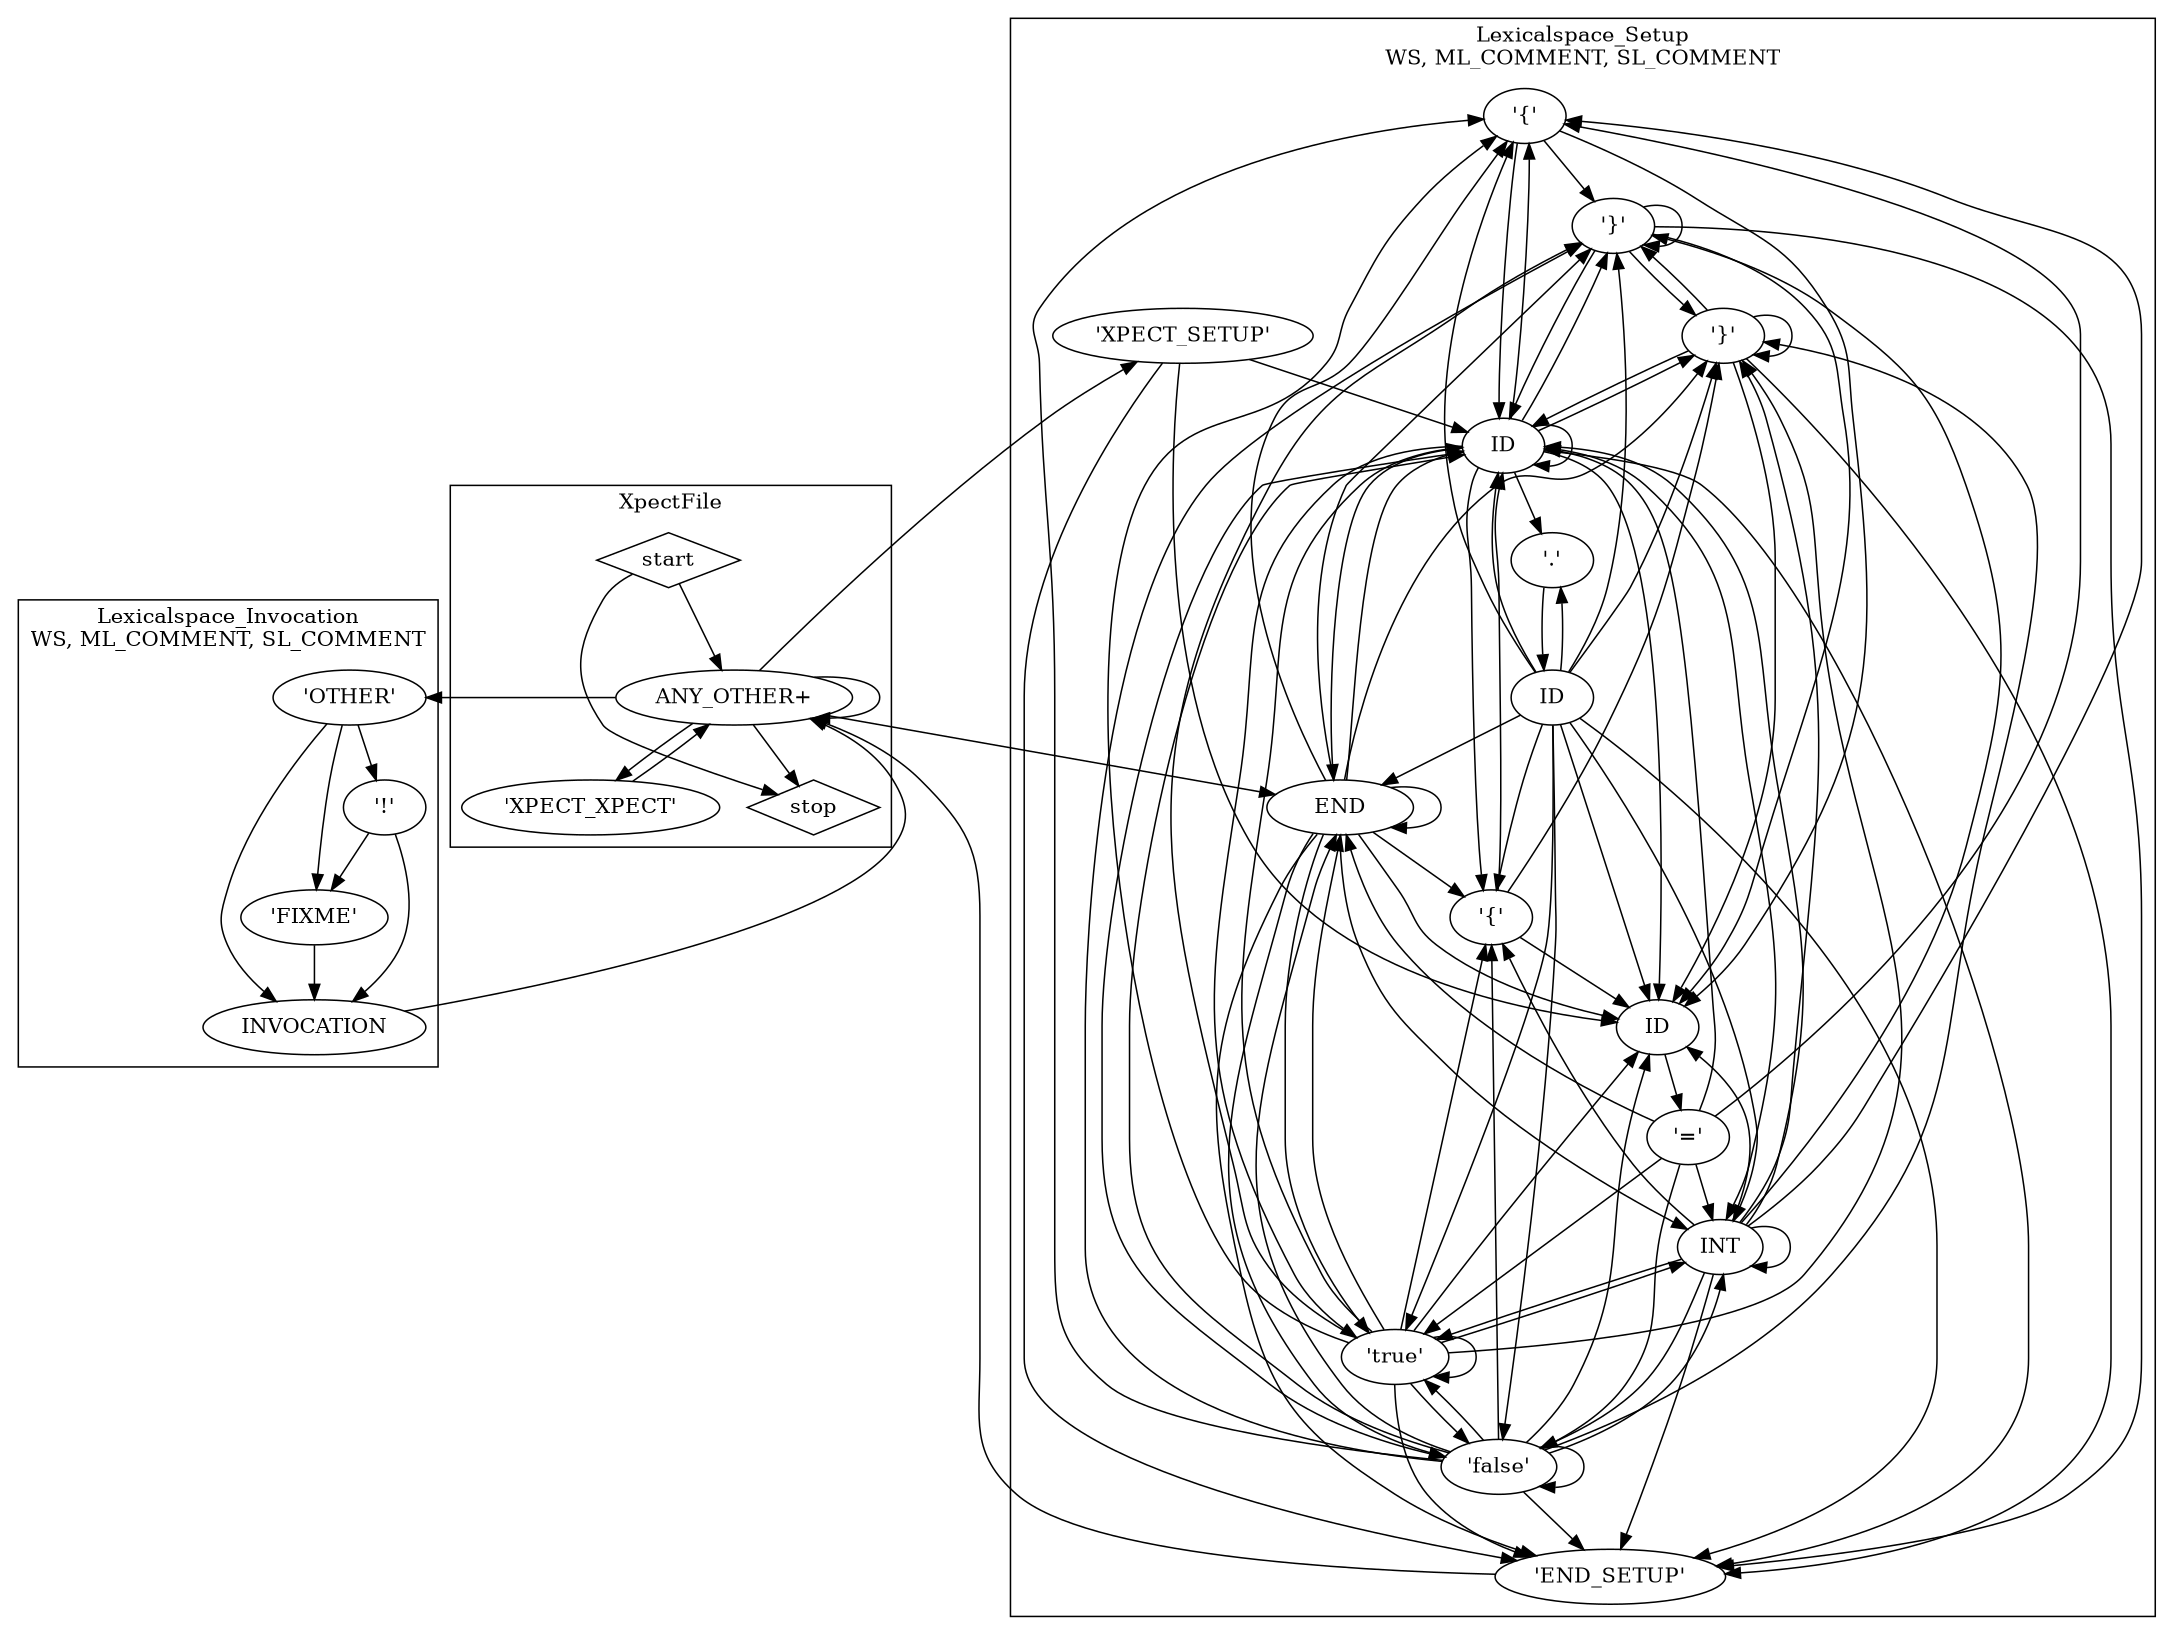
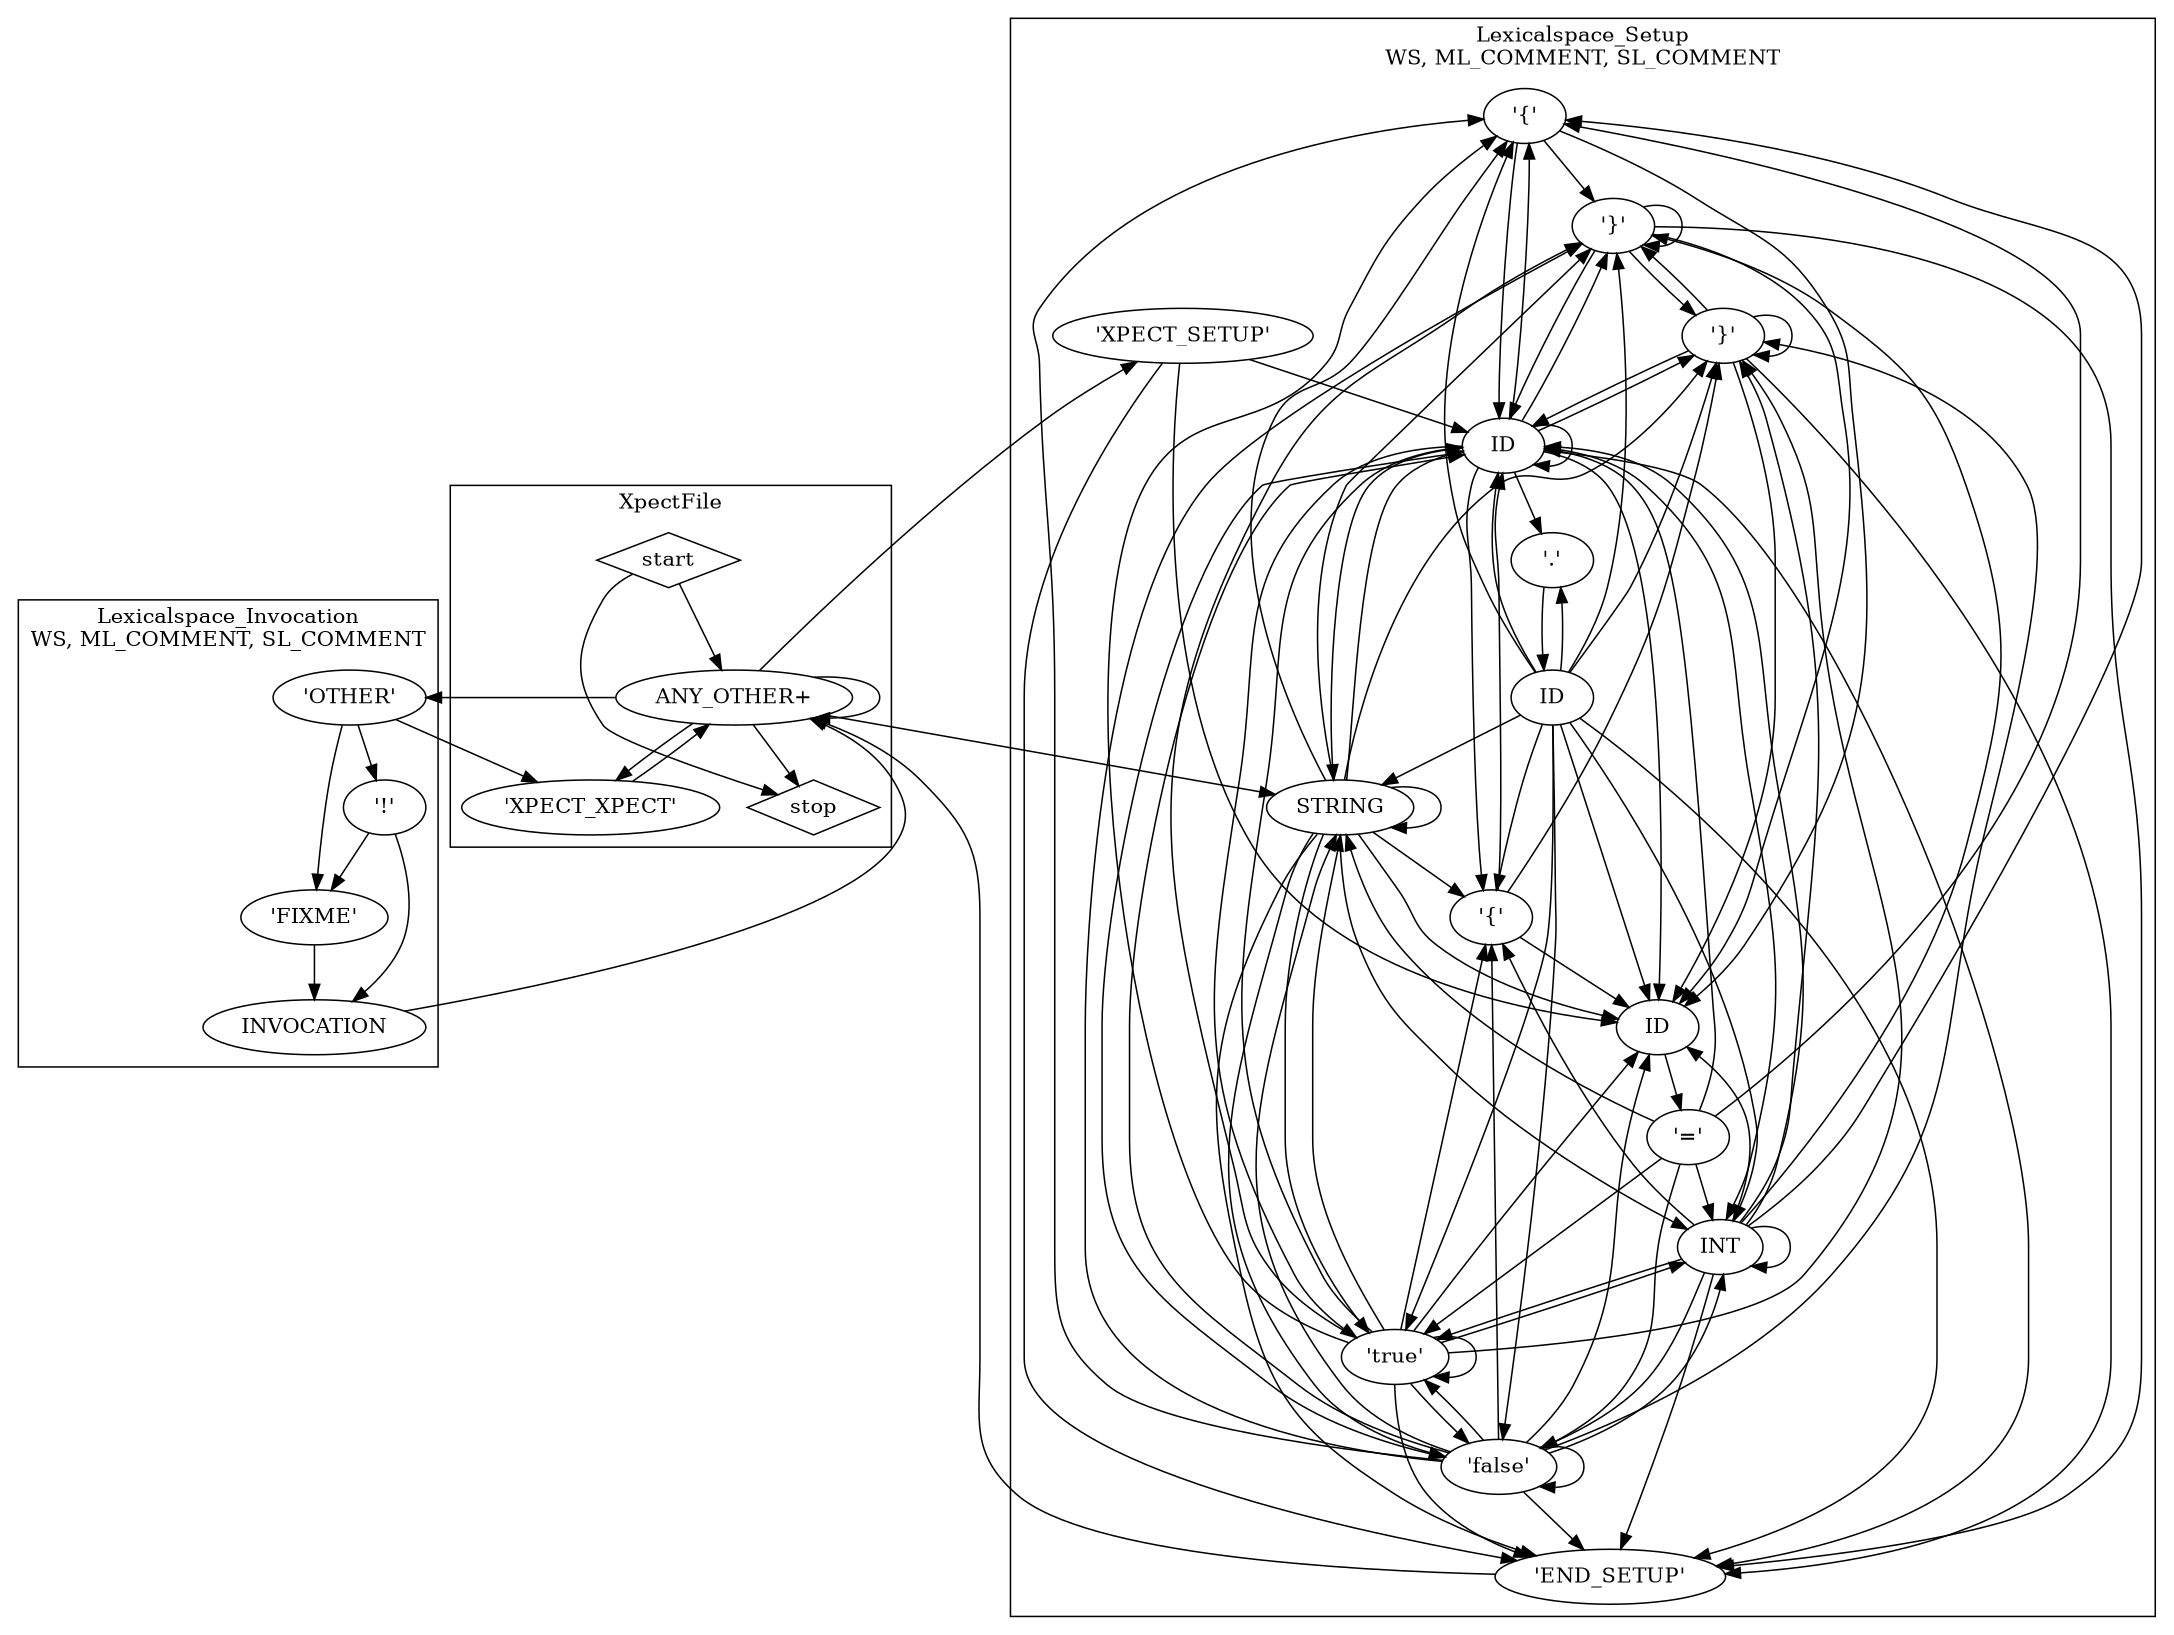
(1340, 807) -> (1340, 807)
(241, 853) -> (460, 748)
